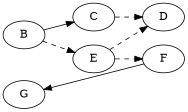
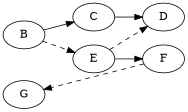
(125, 17) -> (125, 17)
(125, 59) -> (125, 59)
(98, 76) -> (98, 76)
